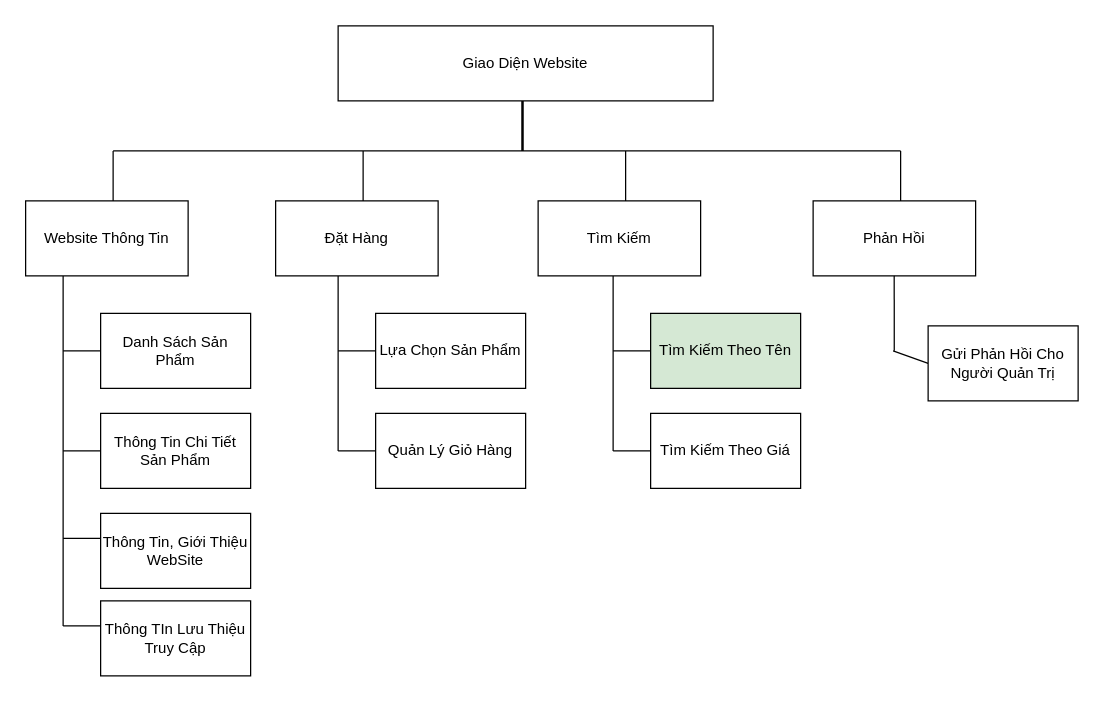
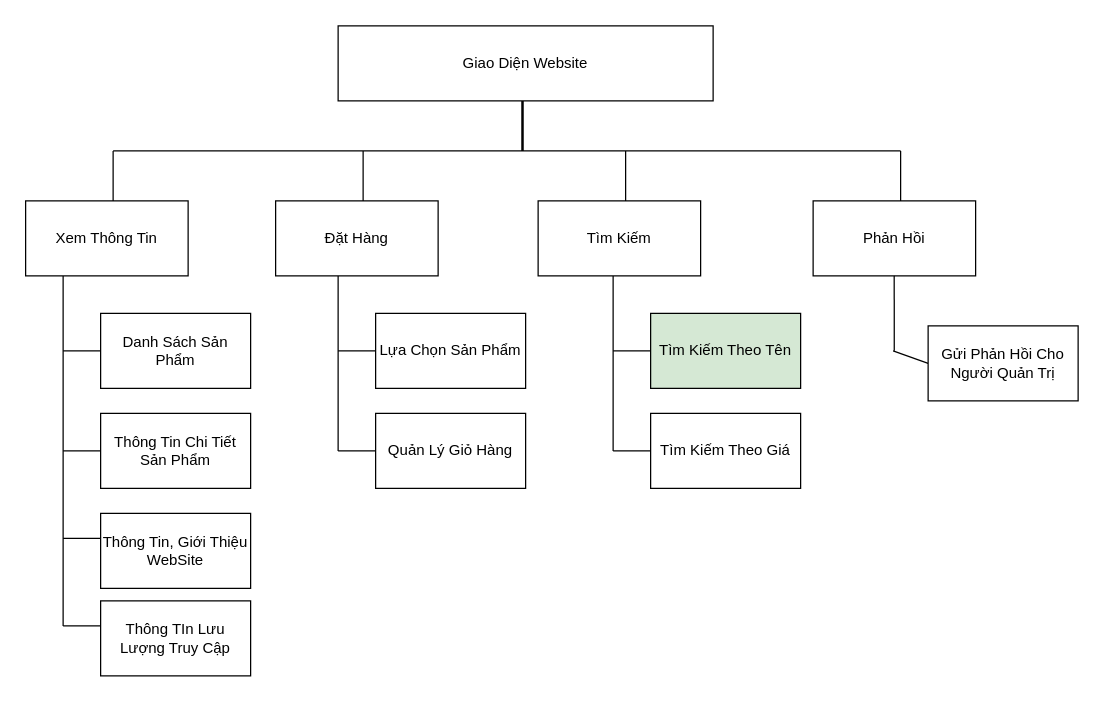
(107, 238) -> (107, 238)
(176, 638) -> (176, 638)
